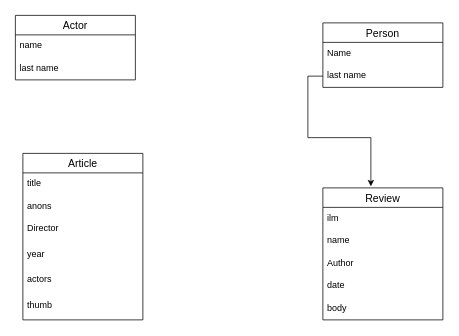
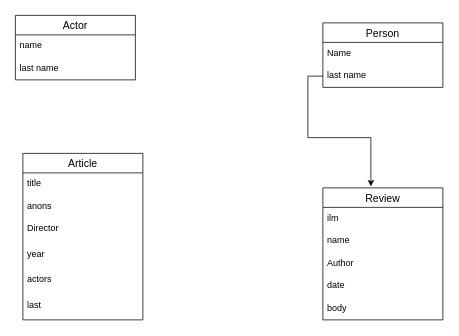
(40, 305) -> (36, 305)
